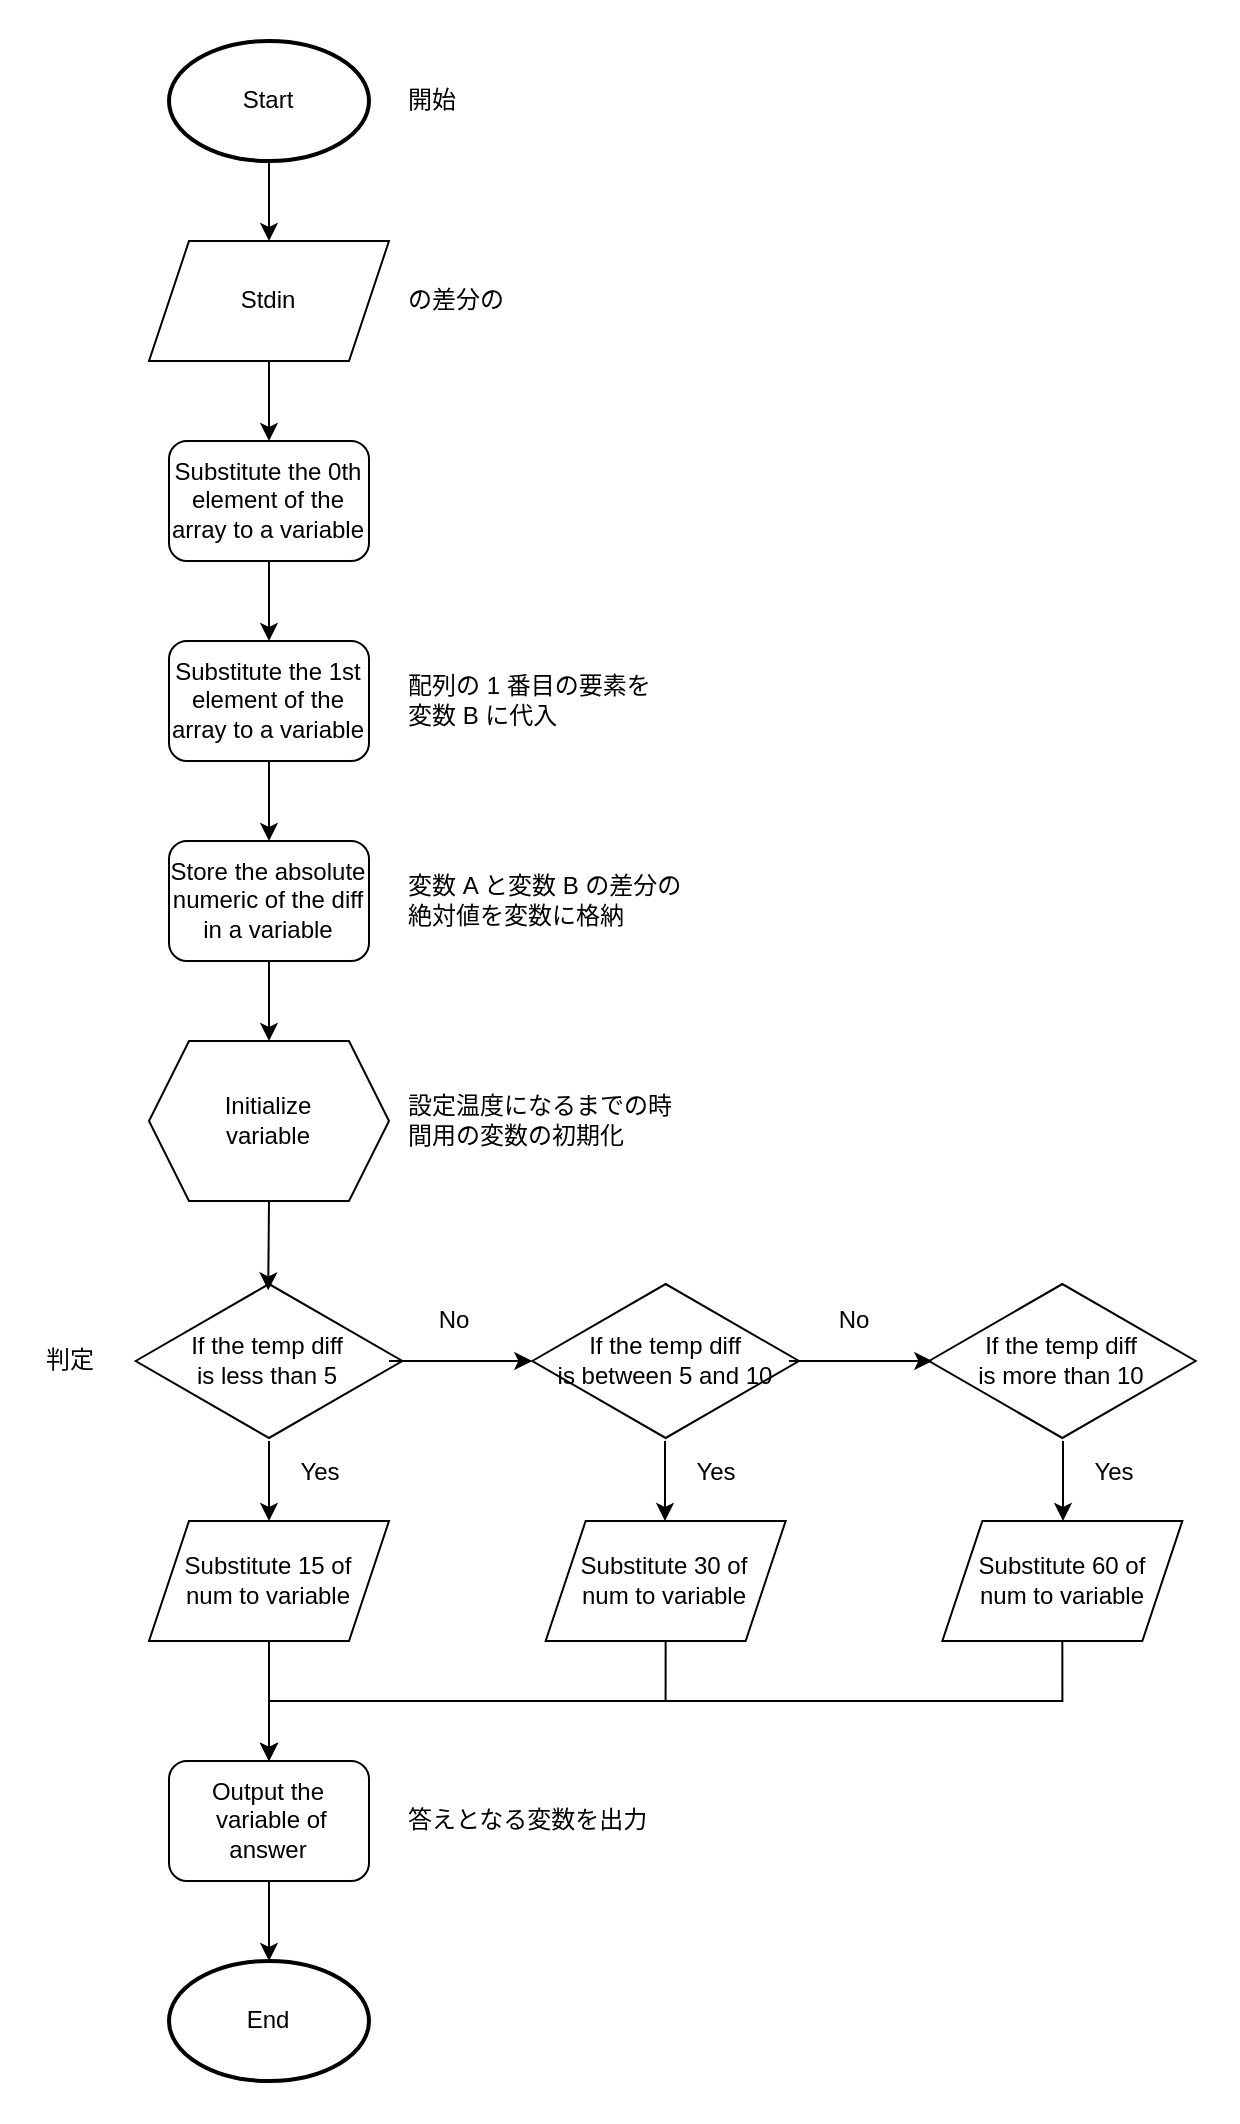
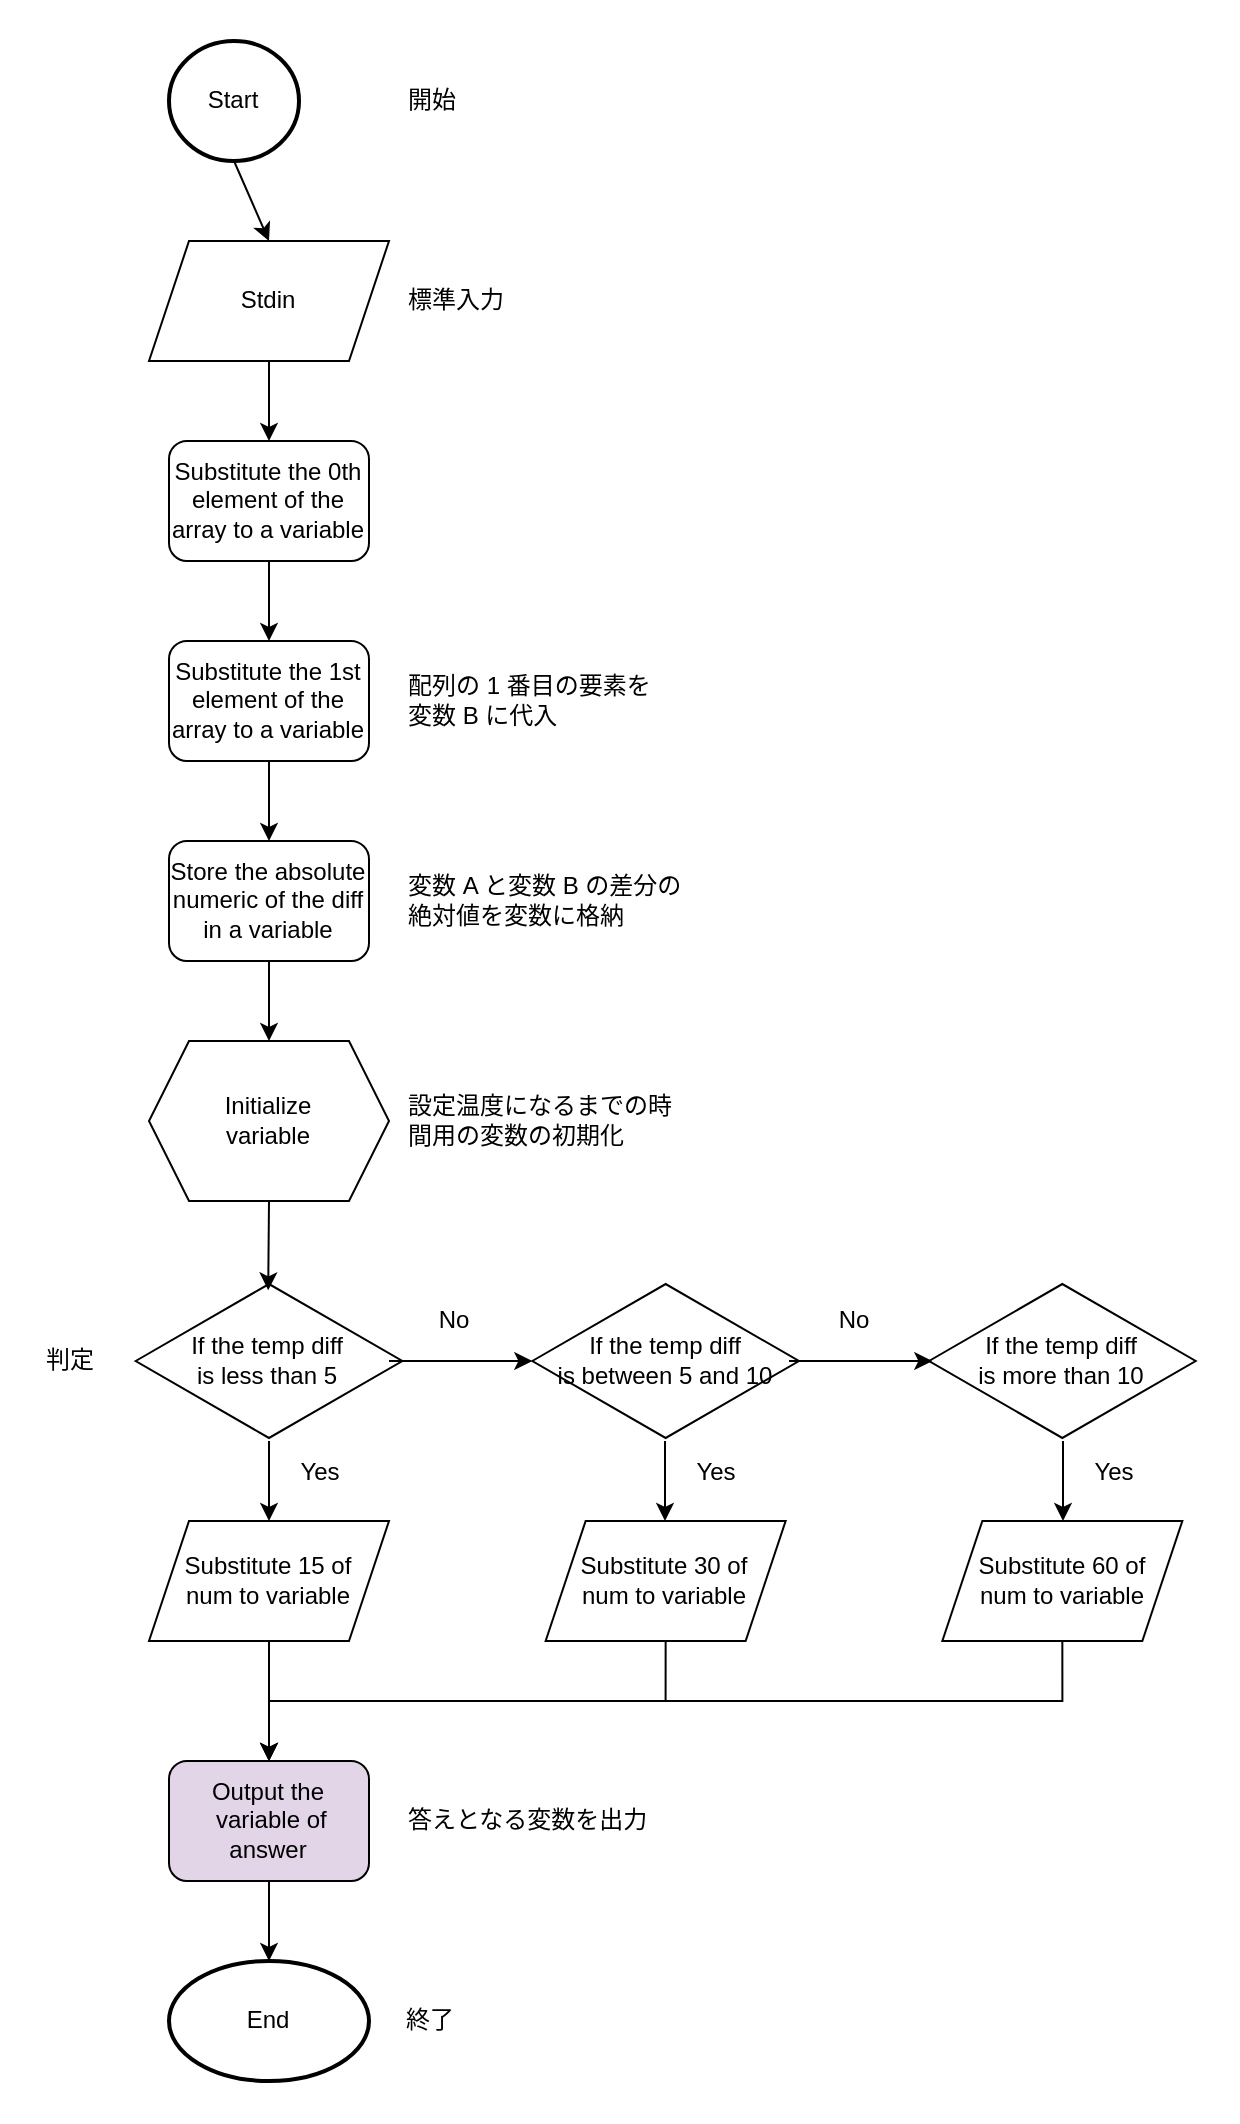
(269, 101) -> (234, 101)
(457, 301) -> (457, 301)
(269, 1821) -> (269, 1821)
none -> (466, 2021)
